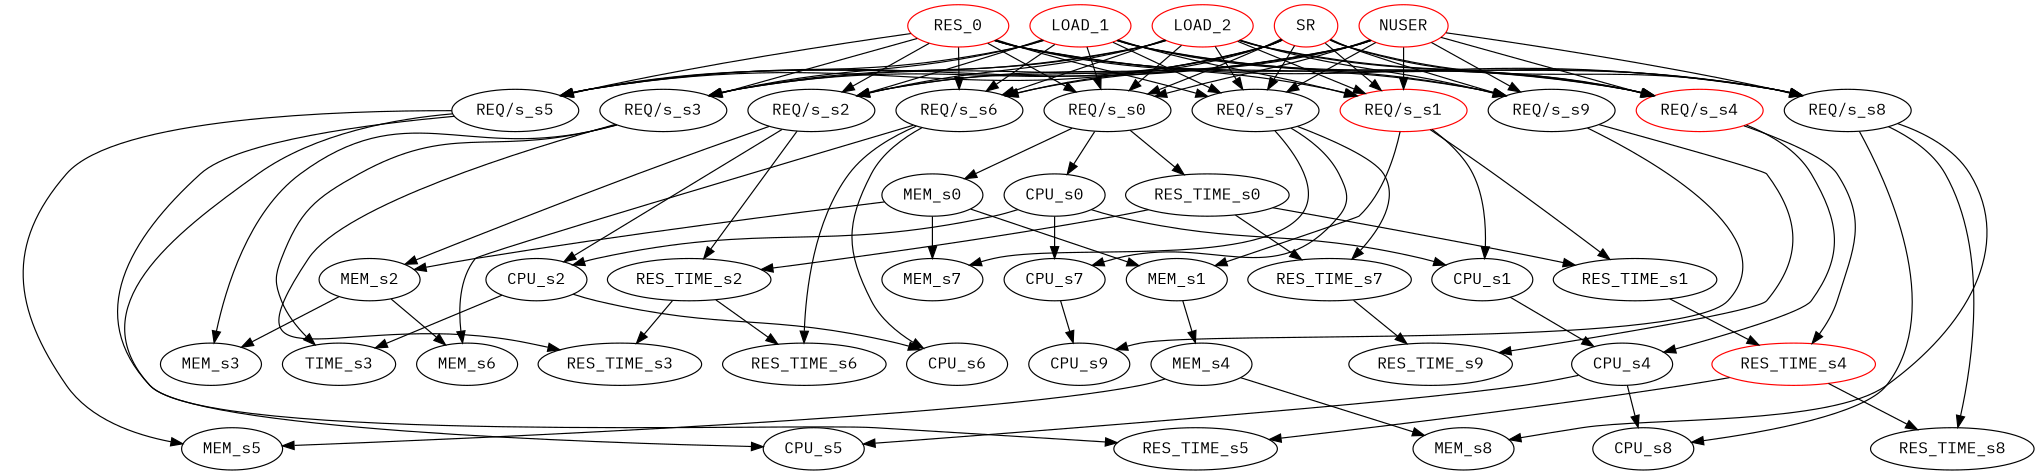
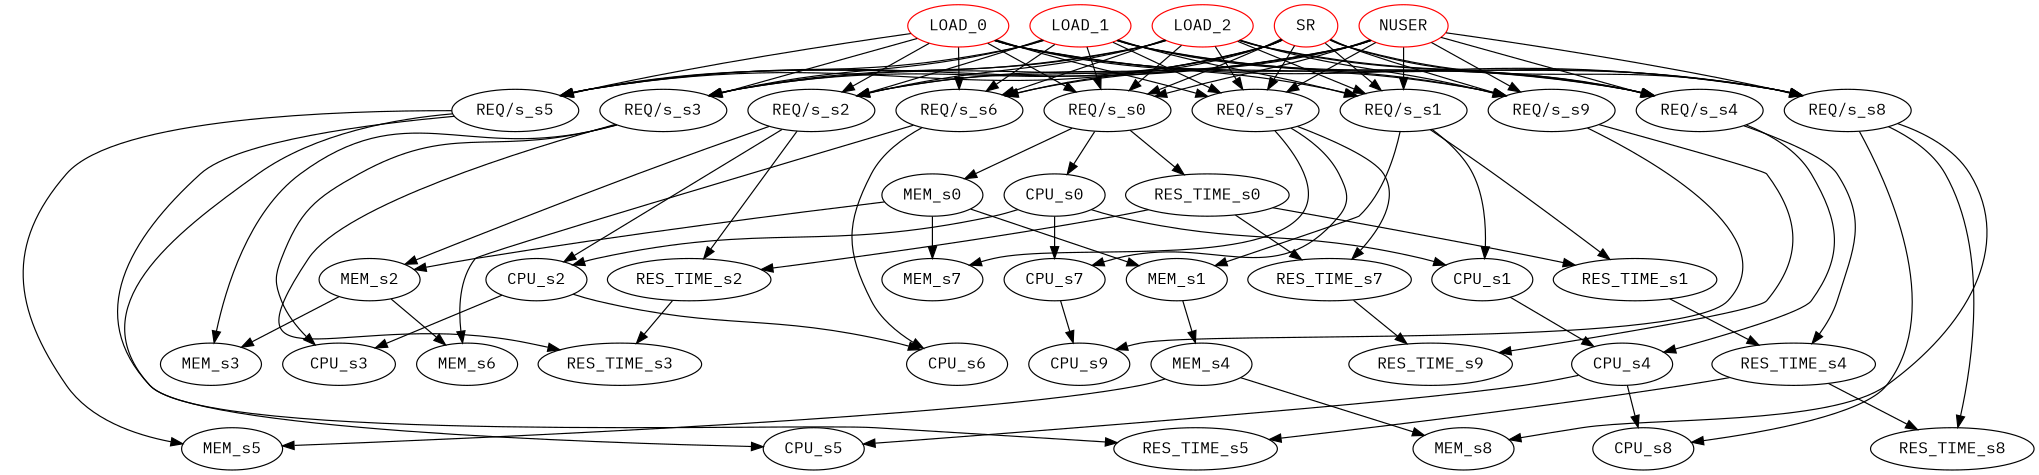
(958, 26) -> (958, 26)
(1404, 110) -> (1404, 110)
(1700, 110) -> (1700, 110)
(339, 364) -> (339, 364)
(804, 364) -> none
(1794, 364) -> (1794, 364)
